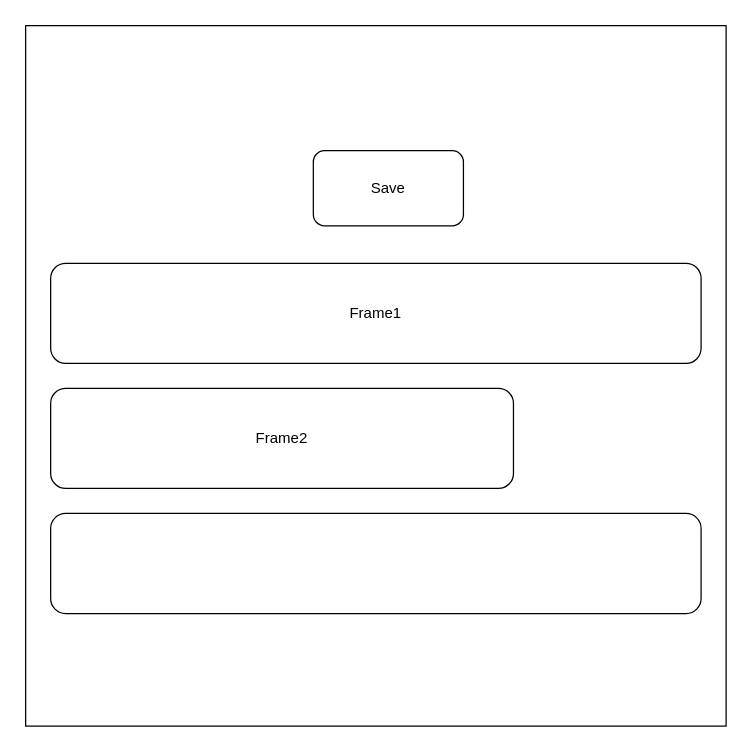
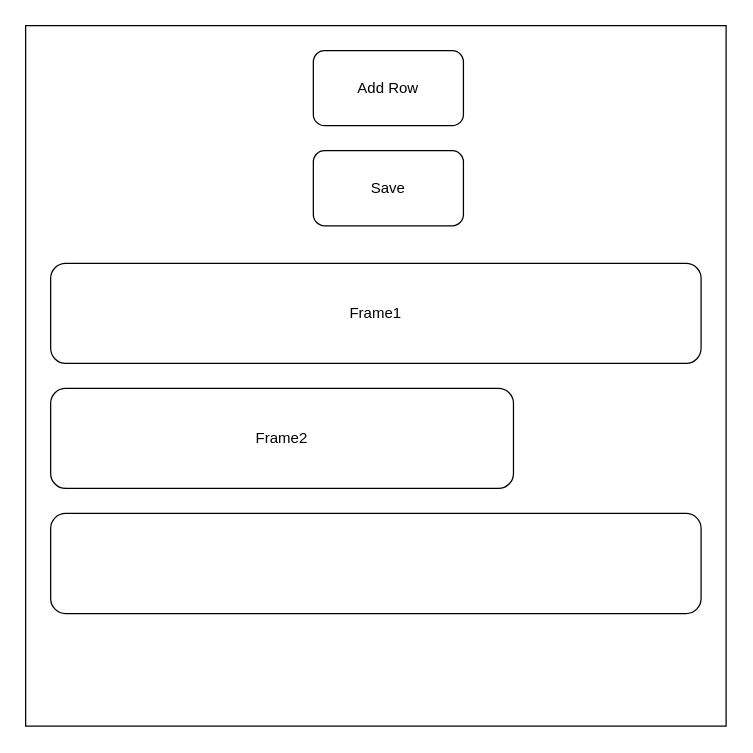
none -> (388, 88)
